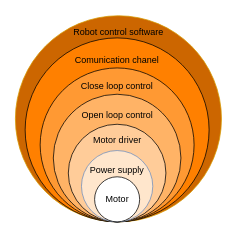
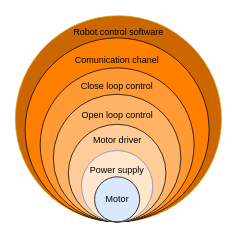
(117, 199) -> (117, 199)
